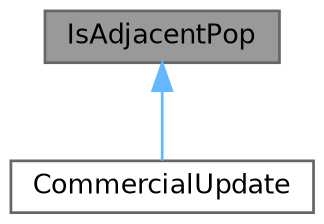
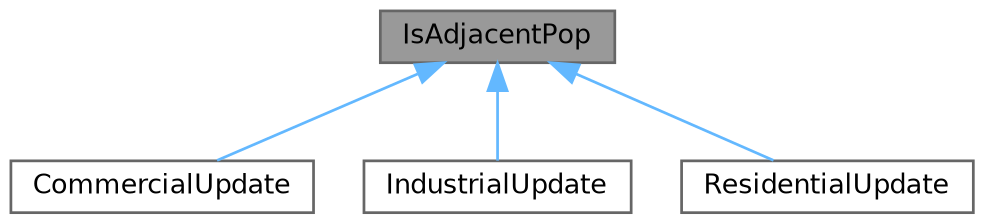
none -> (498, 187)
none -> (827, 187)
